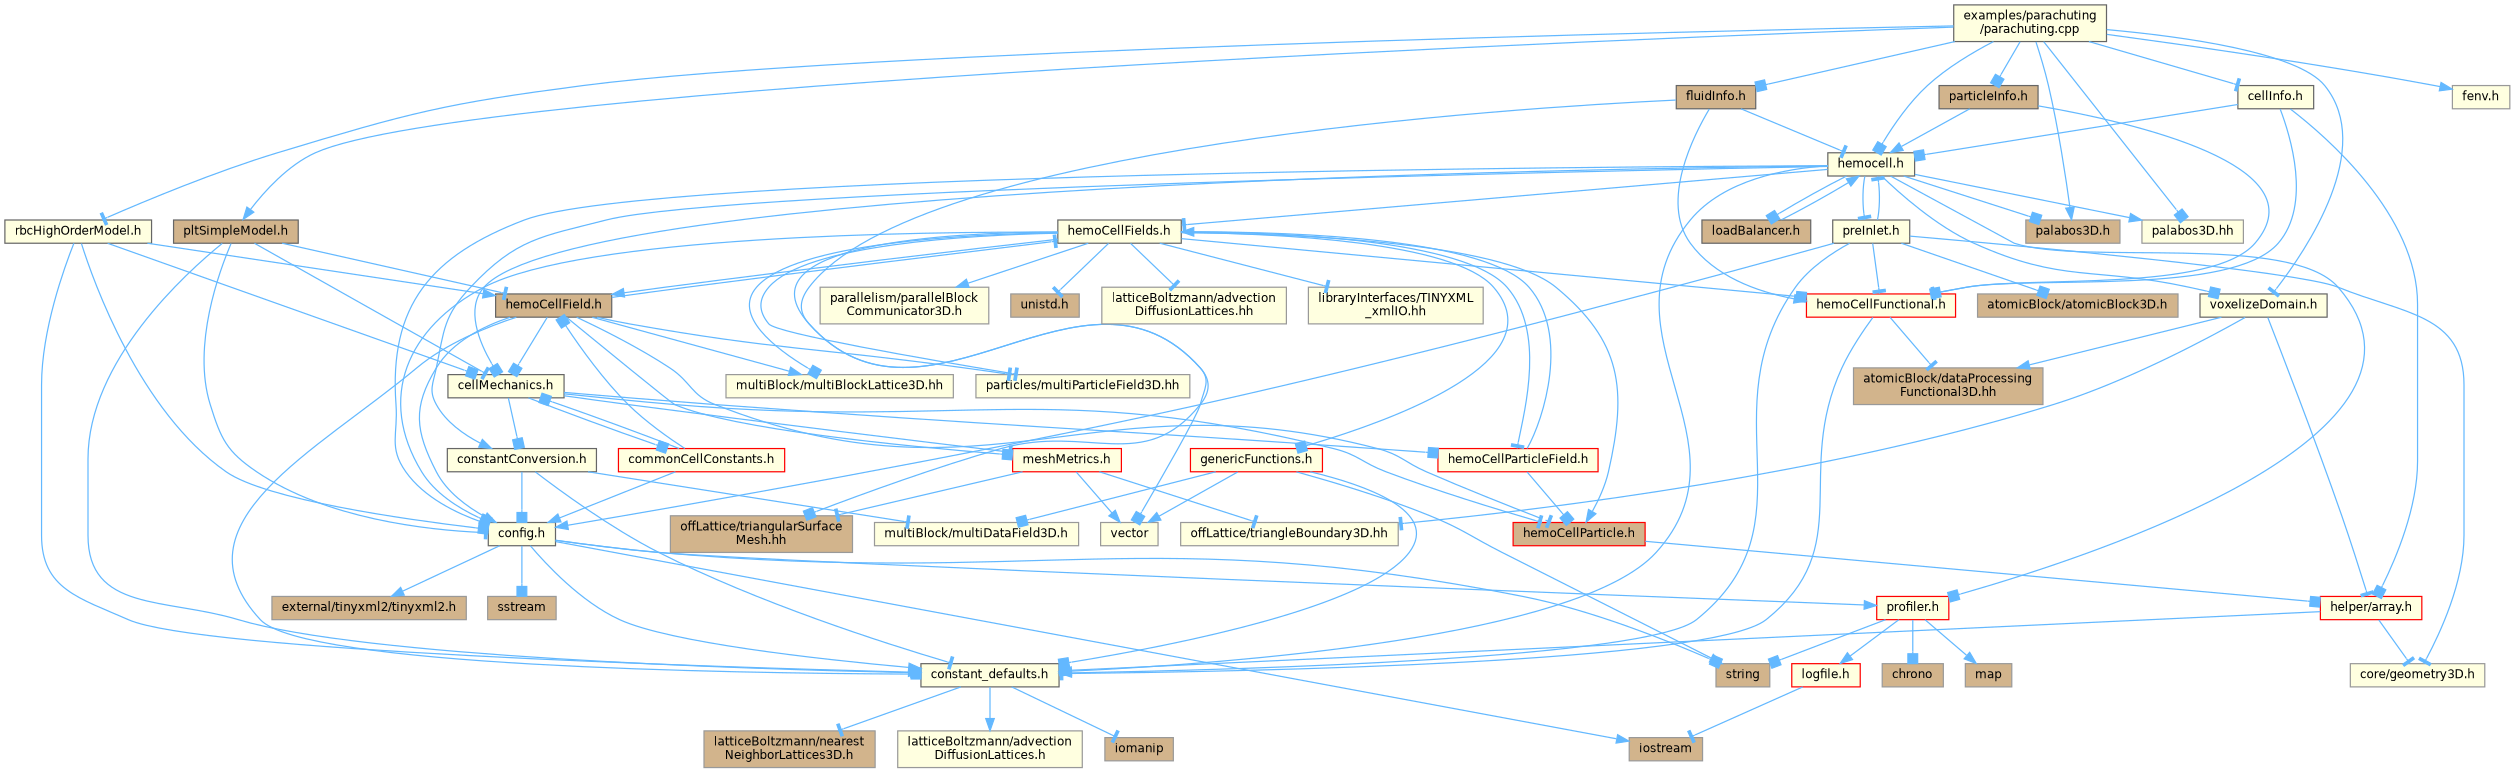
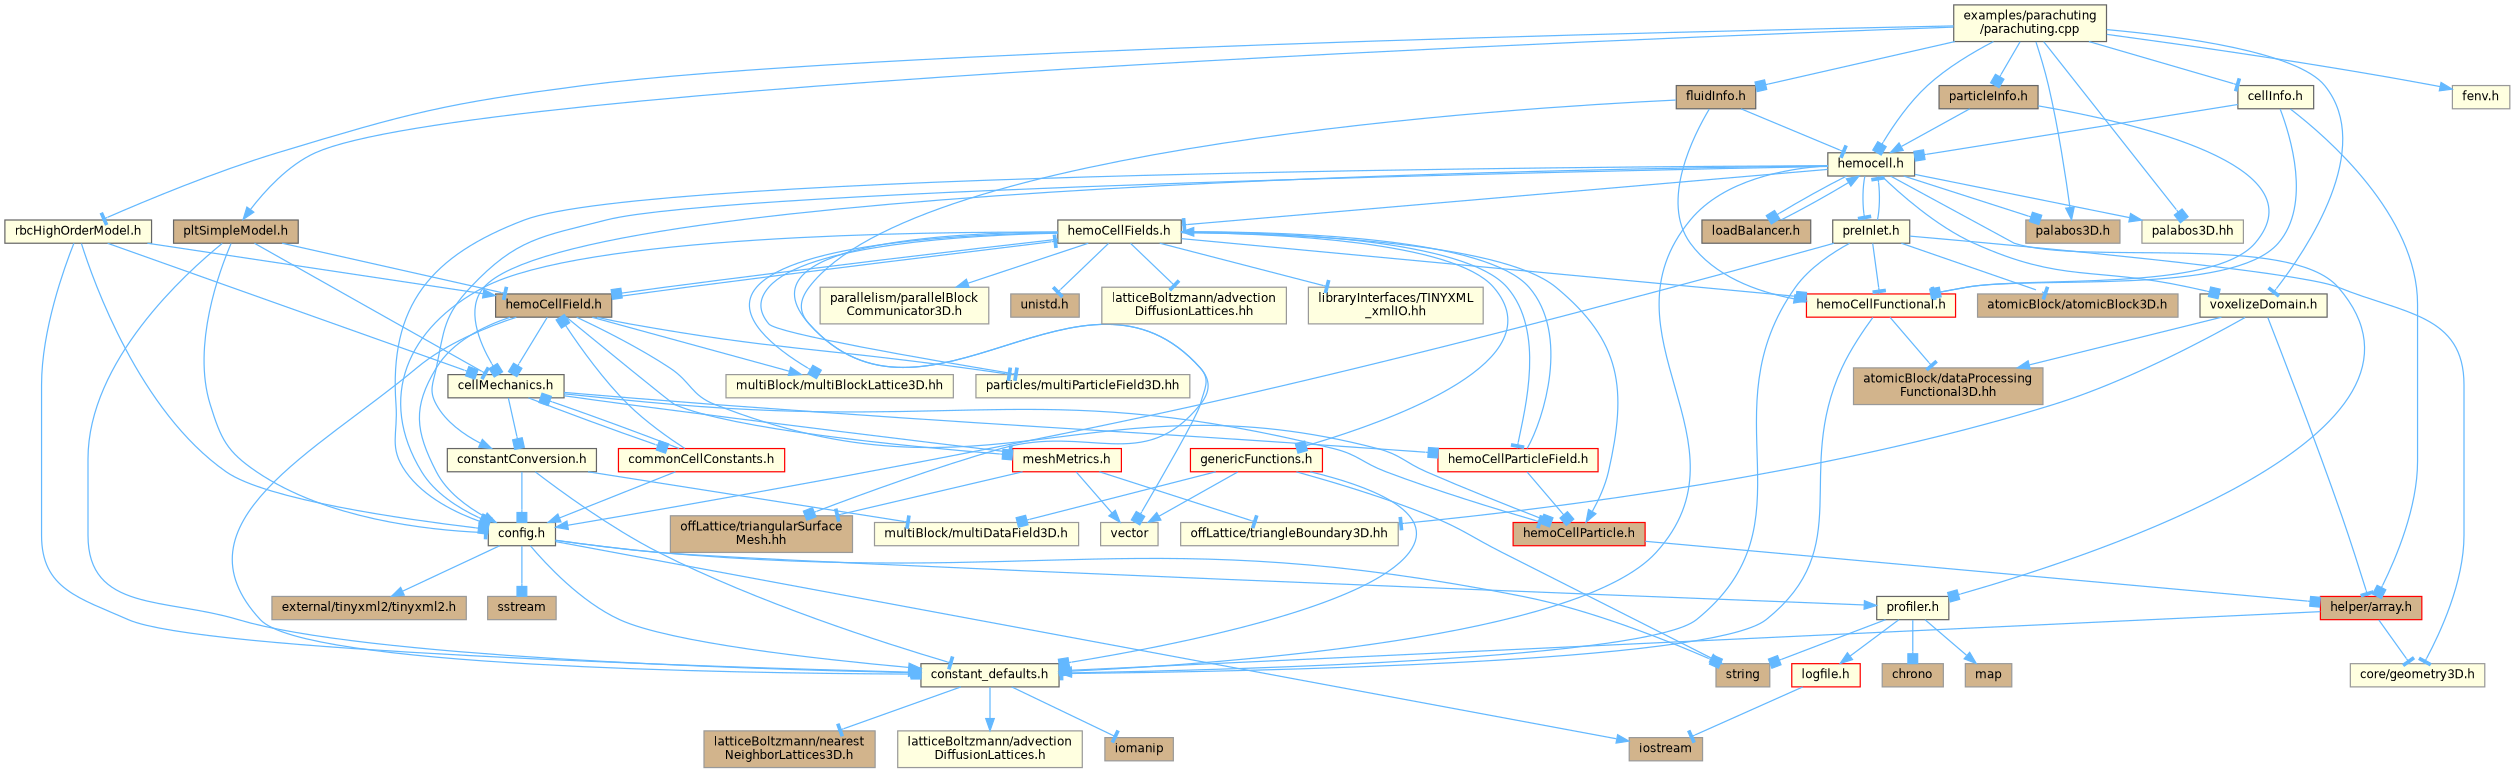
(841, 265) -> (841, 265)
(1969, 267) -> (1969, 267)
(1302, 434) -> (1302, 434)
(1913, 608) -> (1913, 608)
(2371, 608) -> (2371, 608)
